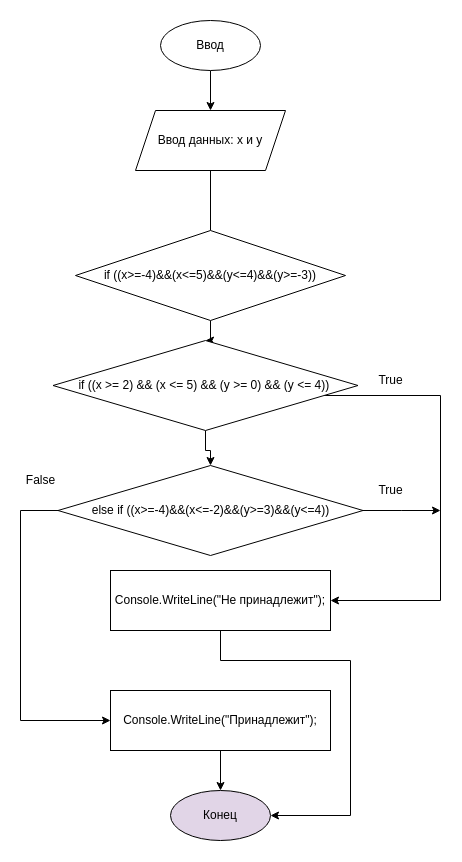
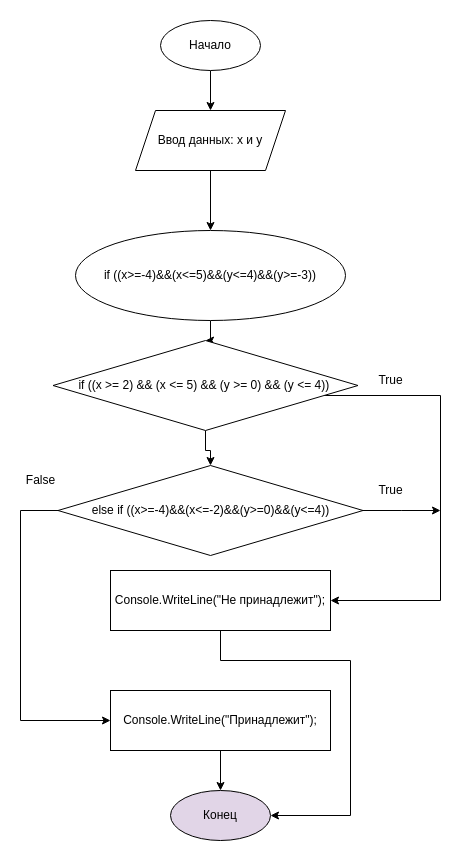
(211, 46) -> (211, 46)
(211, 226) -> (211, 222)
(211, 276) -> (211, 276)
(211, 511) -> (211, 511)
